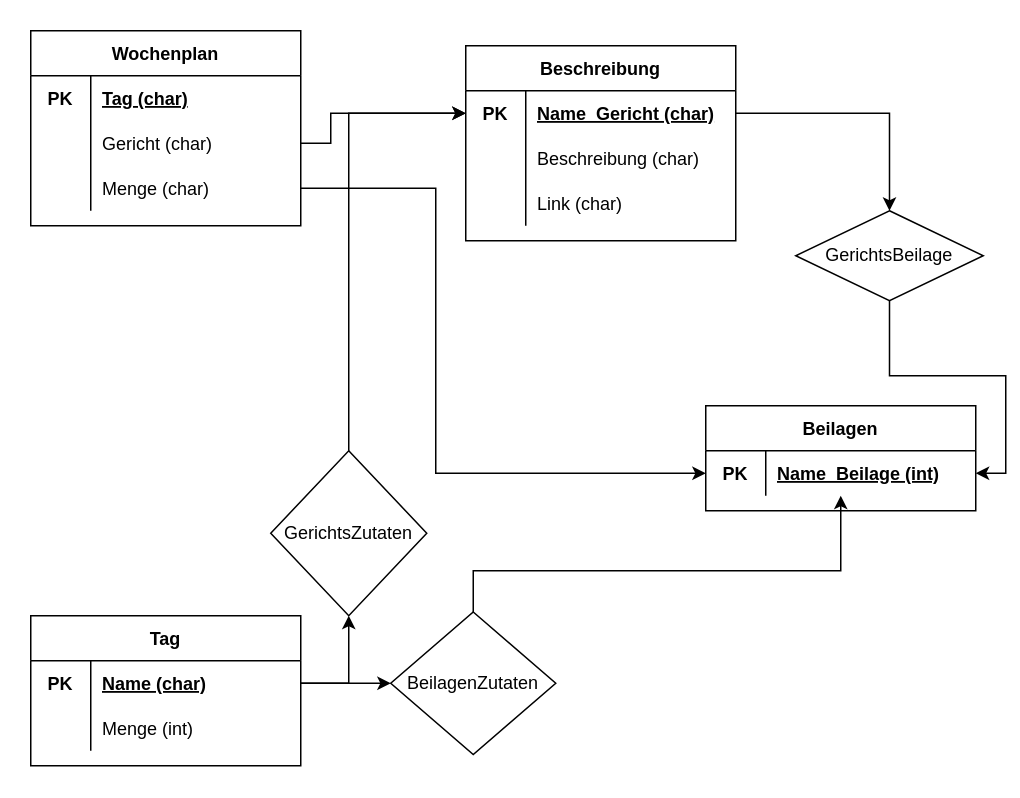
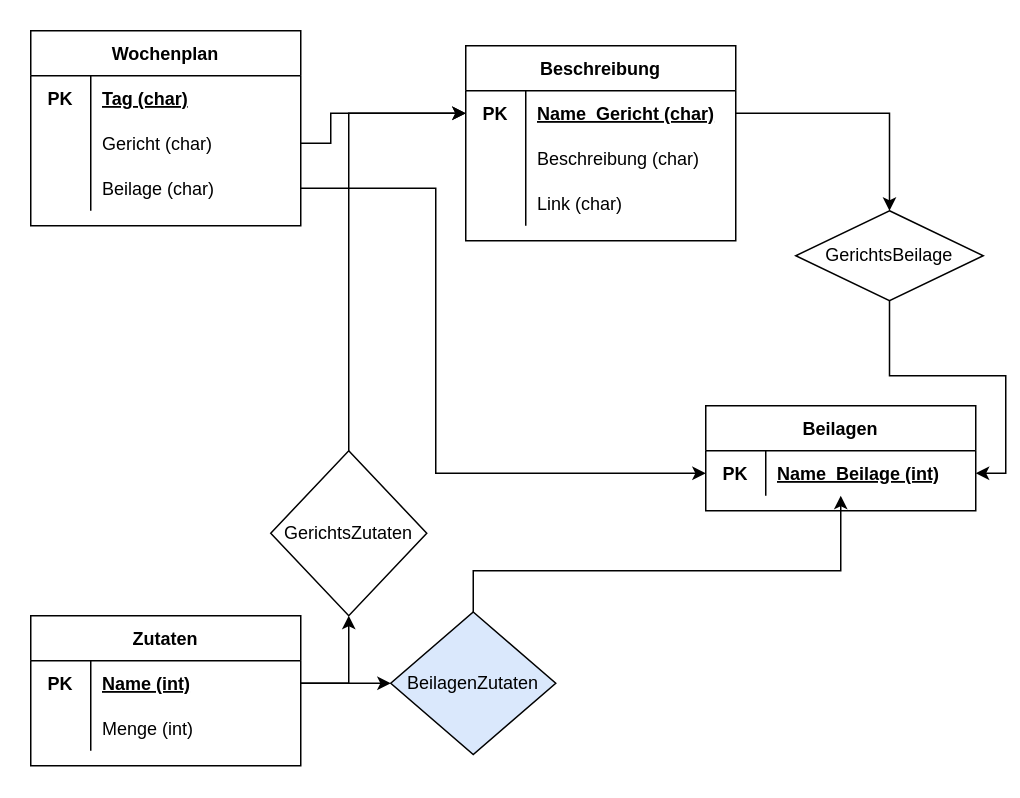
(160, 189) -> (166, 189)
(165, 639) -> (165, 639)
(473, 683) -> (473, 683)
(155, 684) -> (148, 684)
